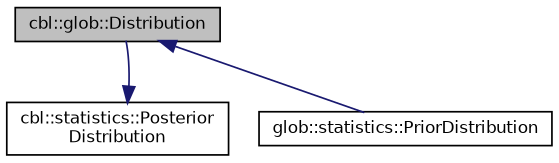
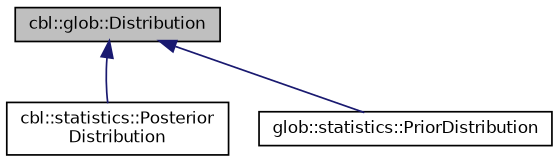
(129, 63) -> (106, 80)
